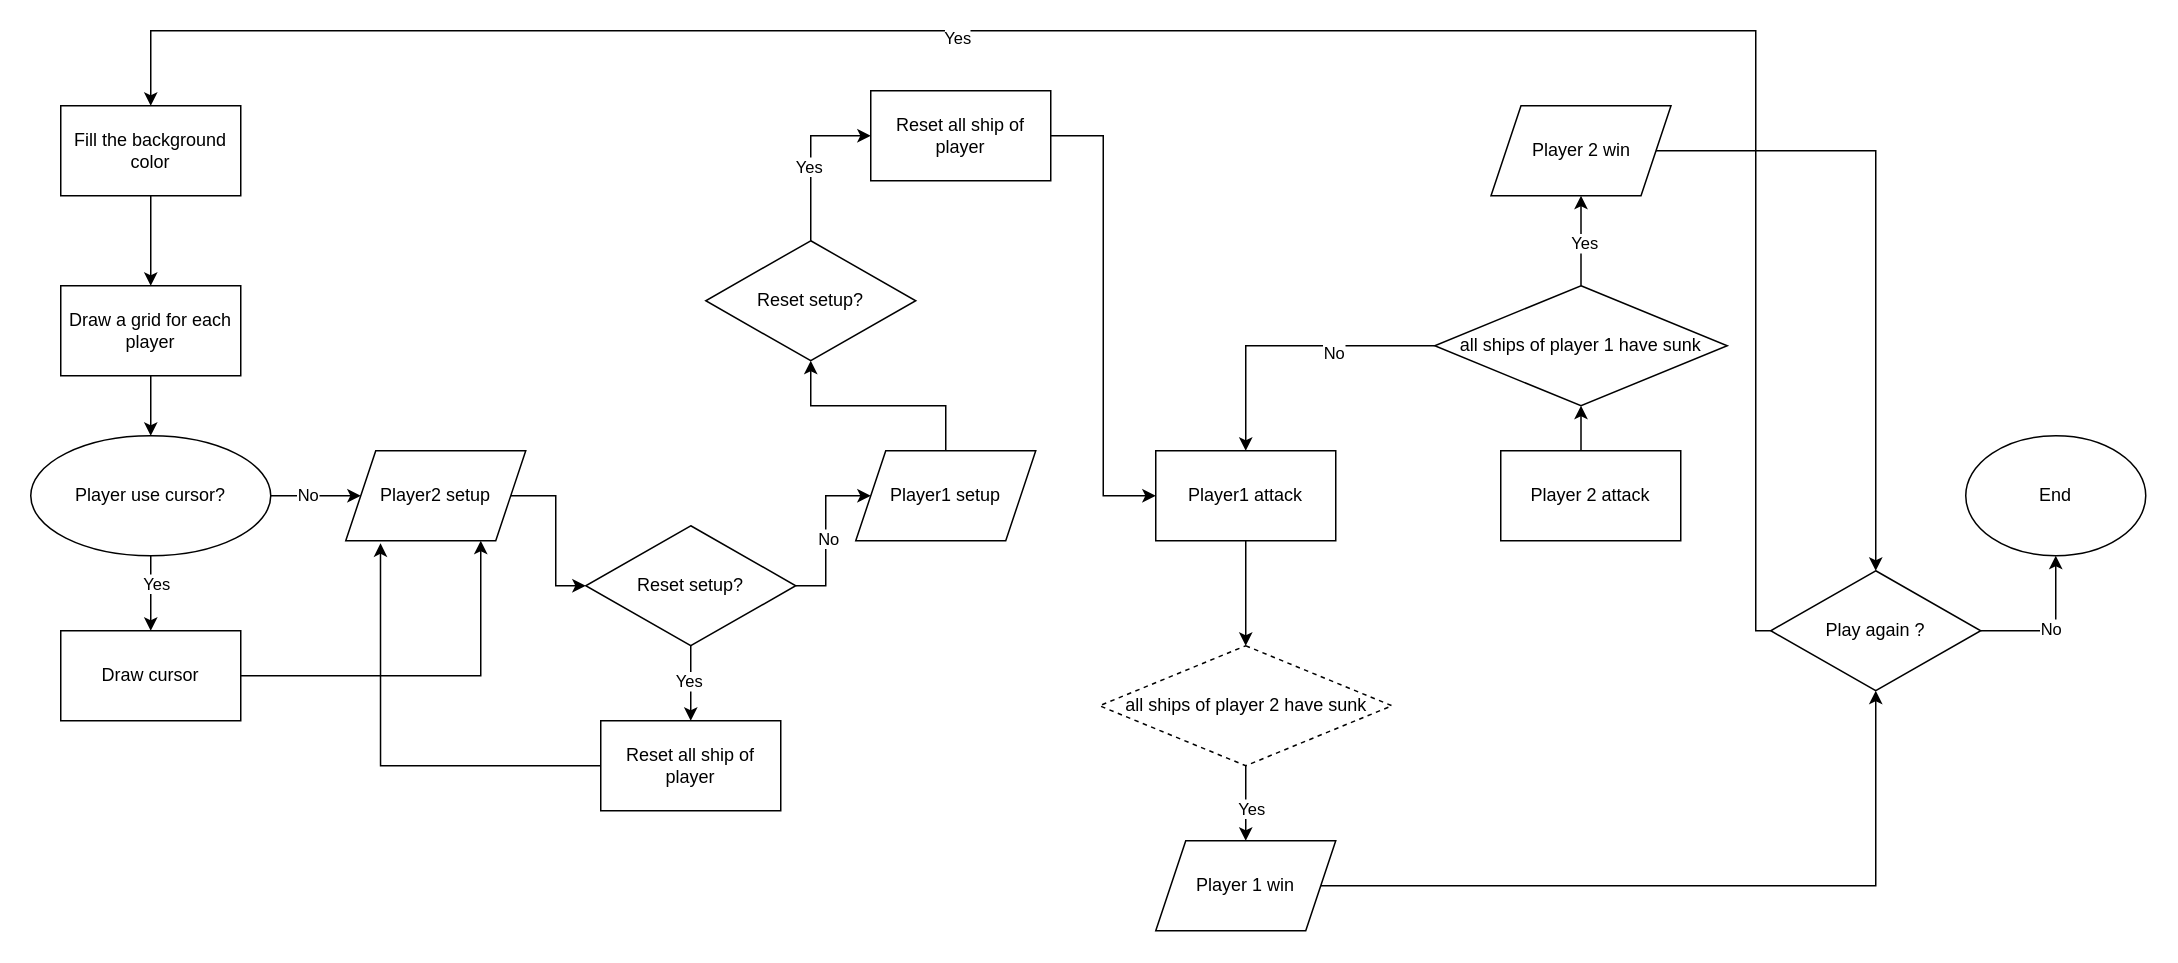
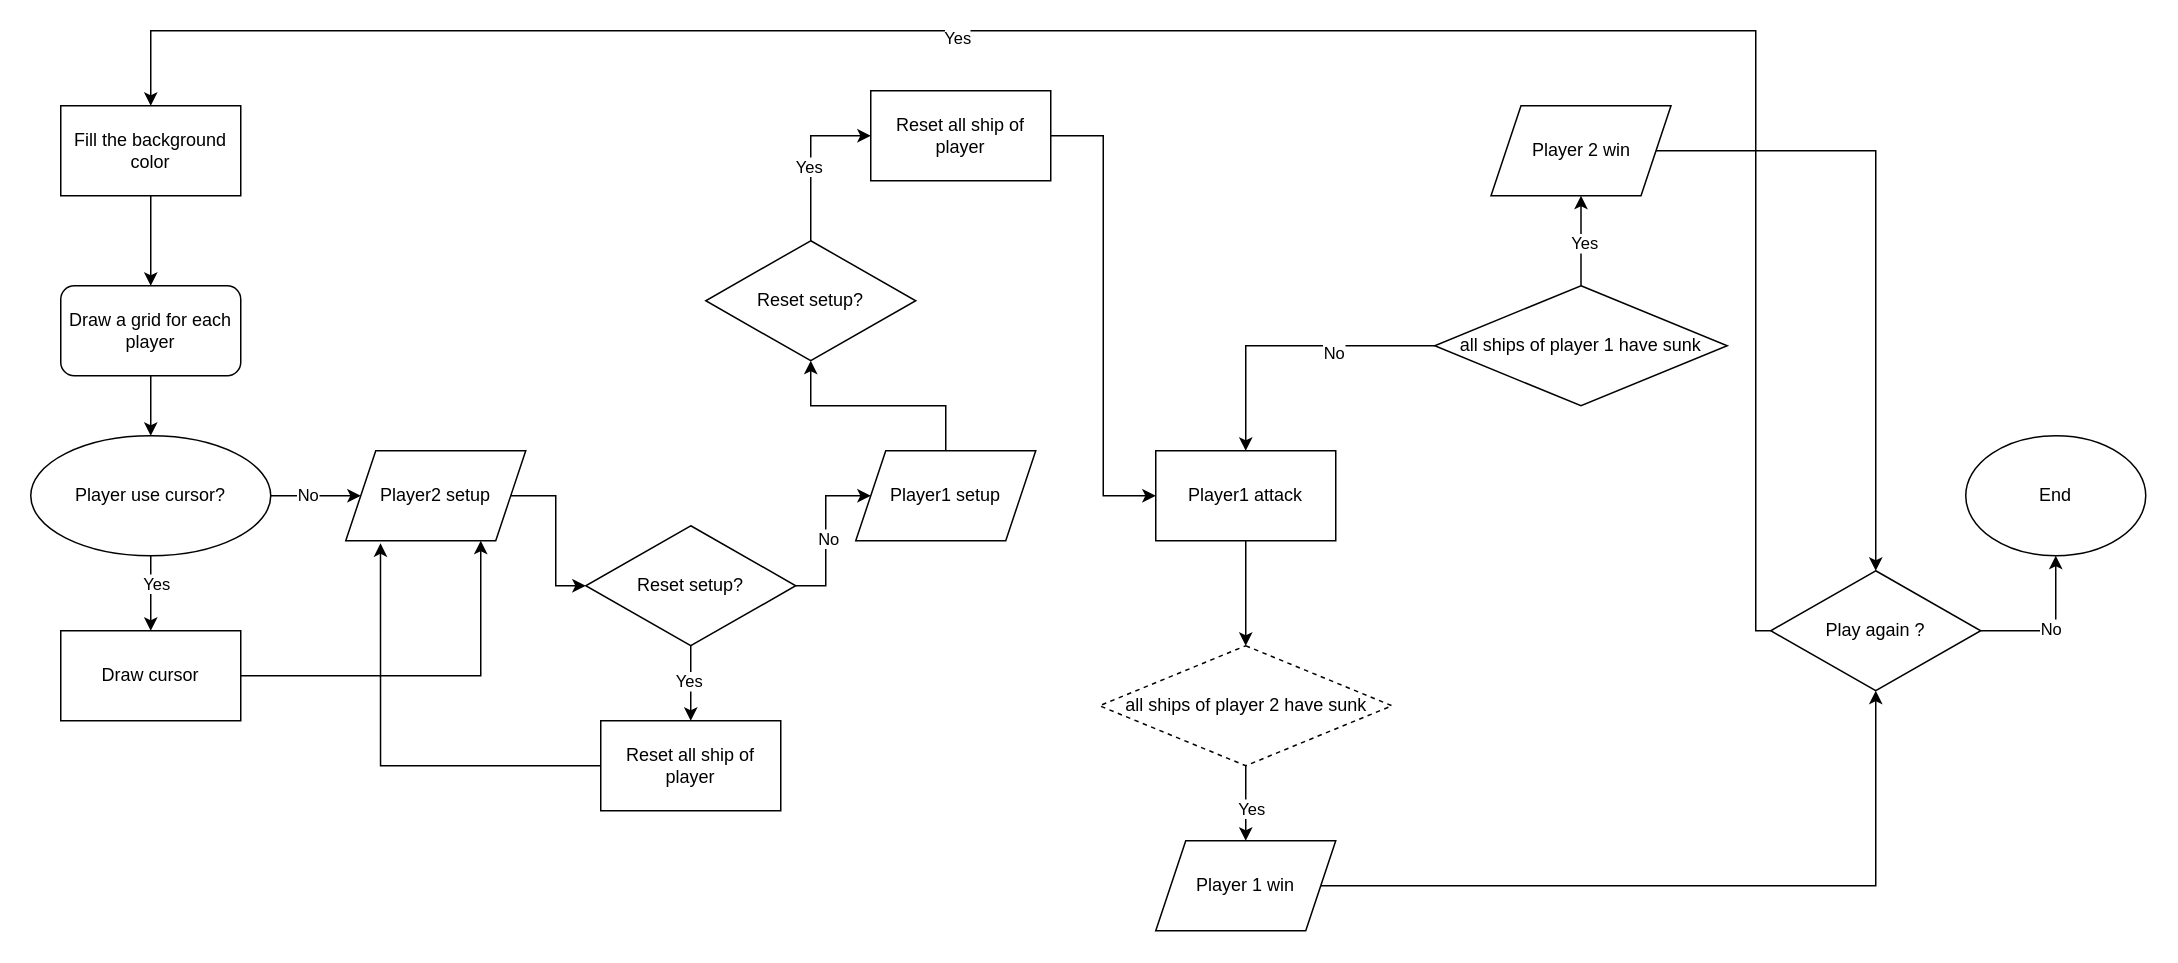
(151, 331) -> (151, 331)
(1581, 438) -> none
(1591, 496) -> none
